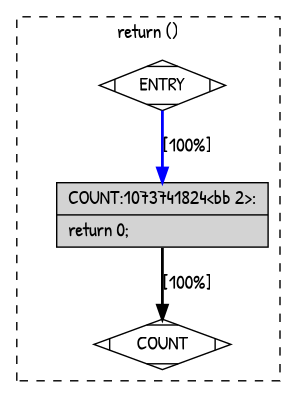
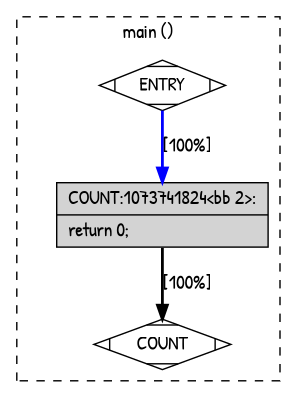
(148, 33) -> (148, 33)
